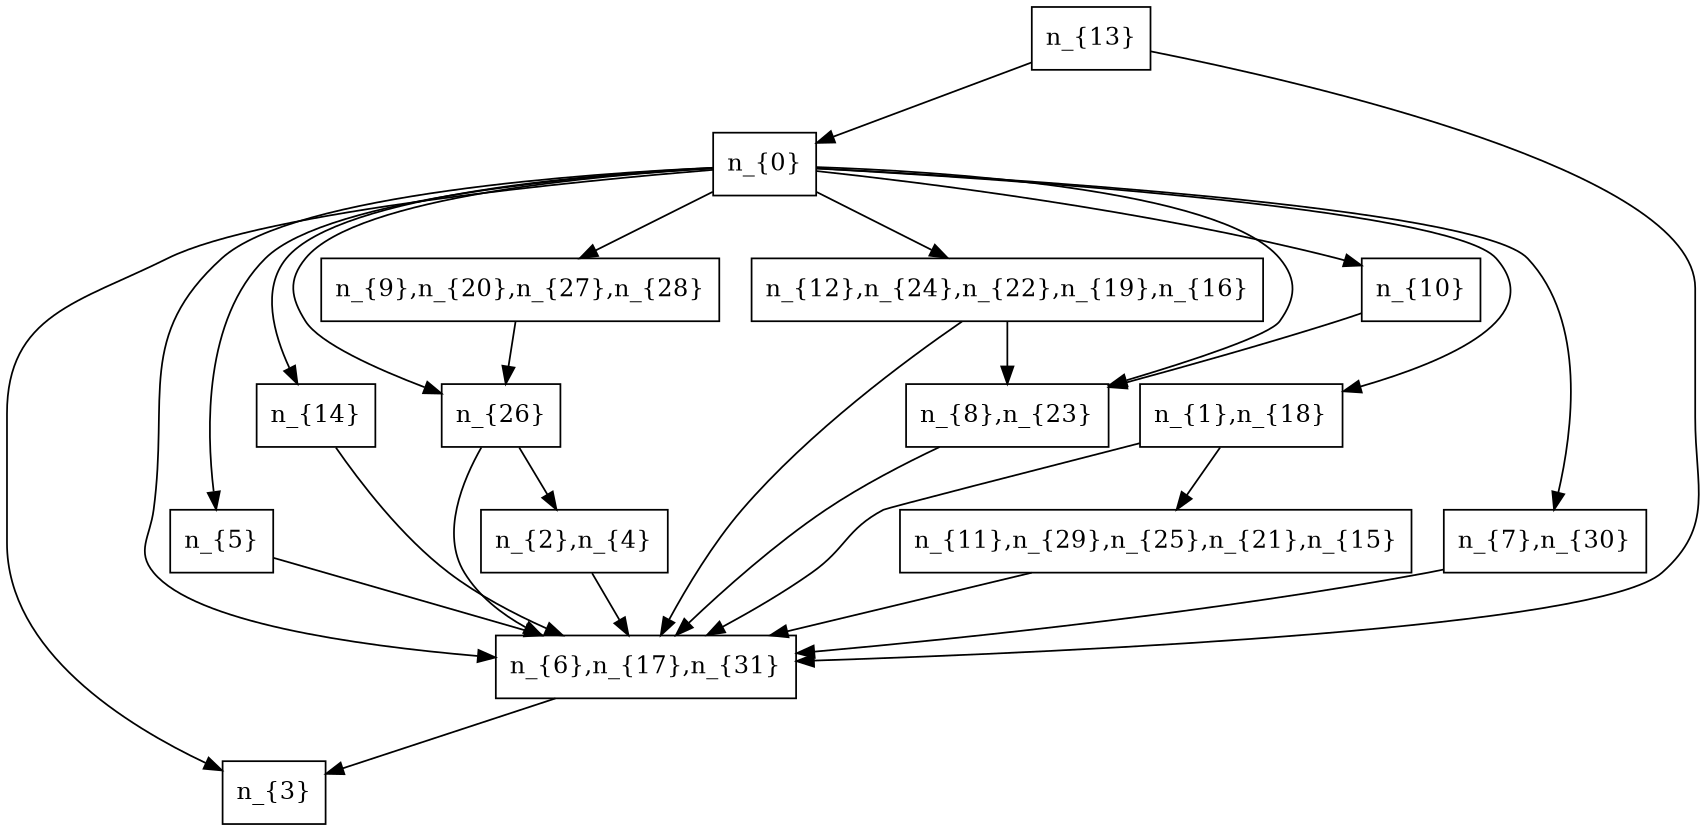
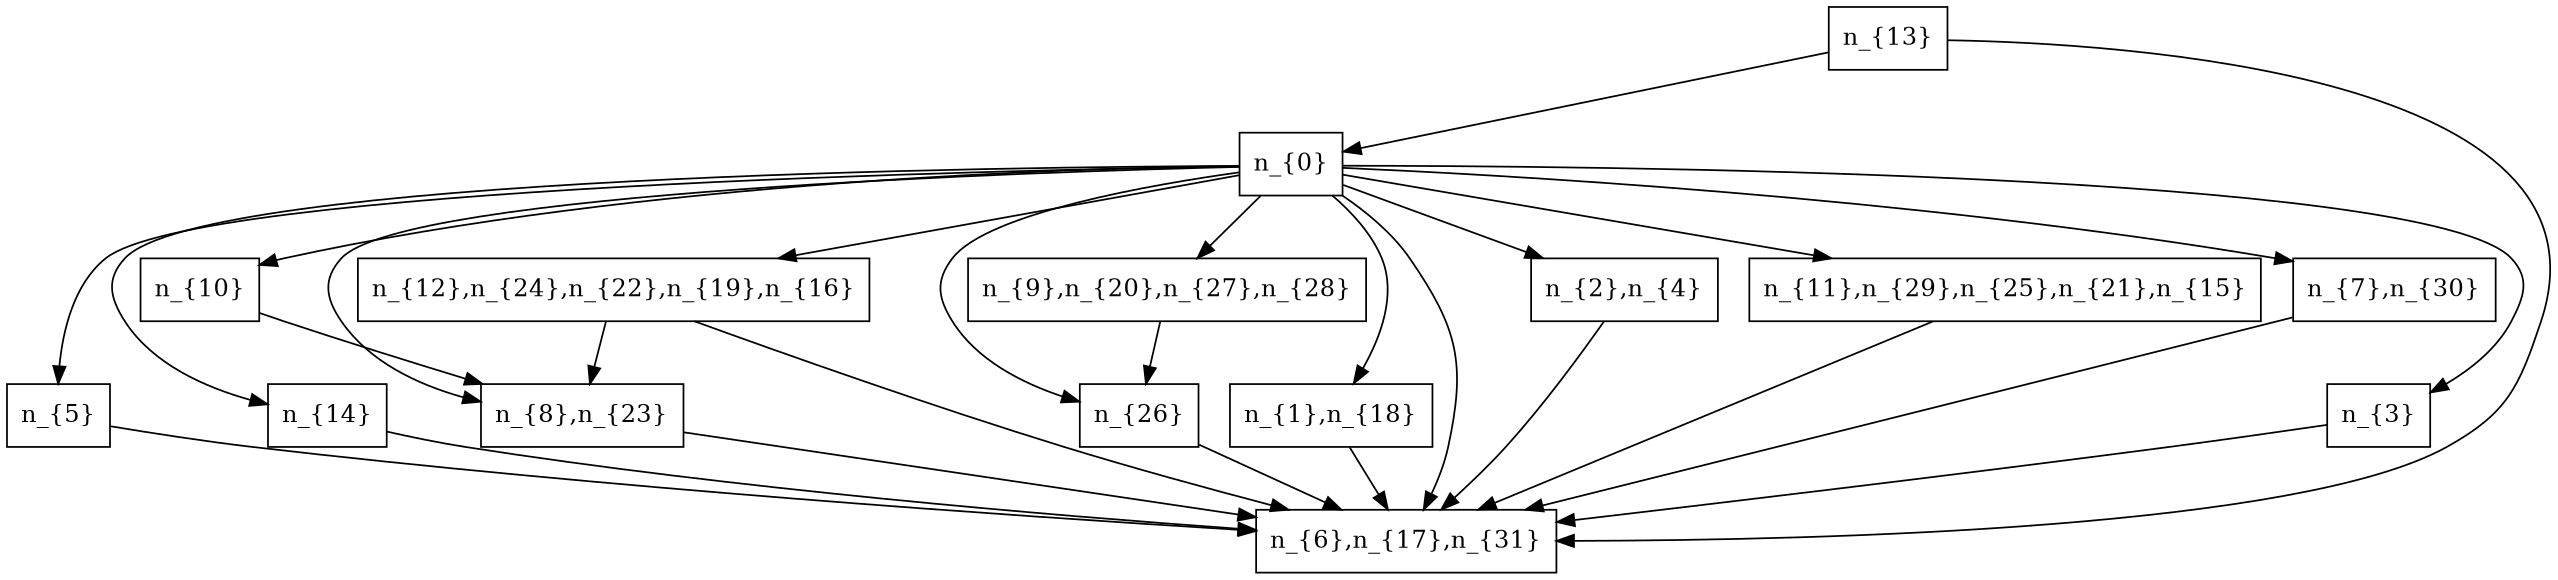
(533, 471) -> (1435, 219)
(1203, 471) -> (1578, 215)
(449, 733) -> (1951, 475)
